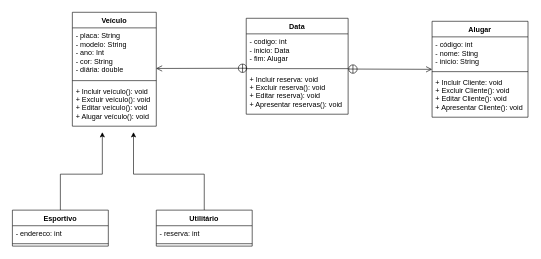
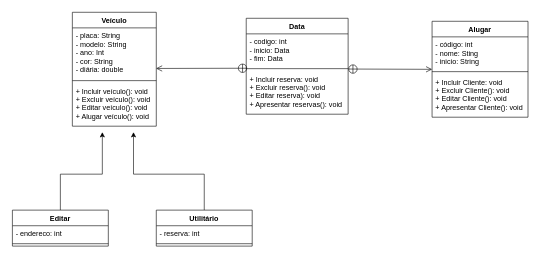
(271, 42) -> (271, 42)
(60, 218) -> (60, 218)
